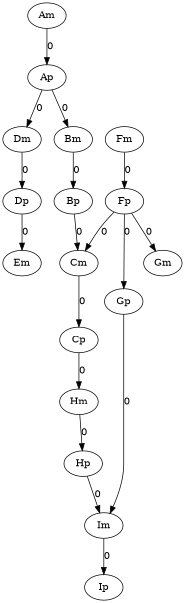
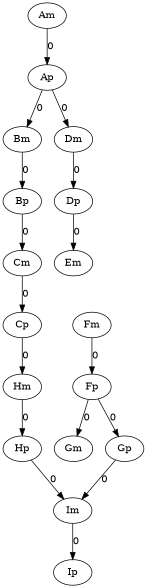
(100, 228) -> none
